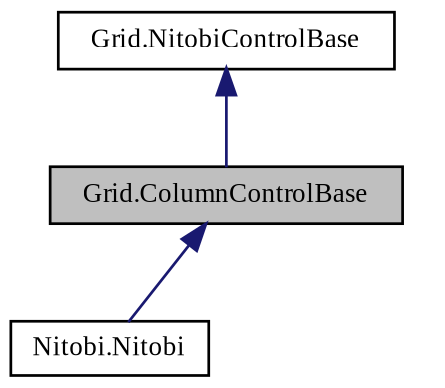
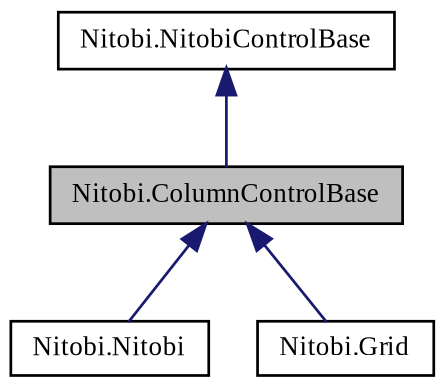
(226, 41) -> (226, 41)
(226, 195) -> (226, 195)
none -> (346, 348)
